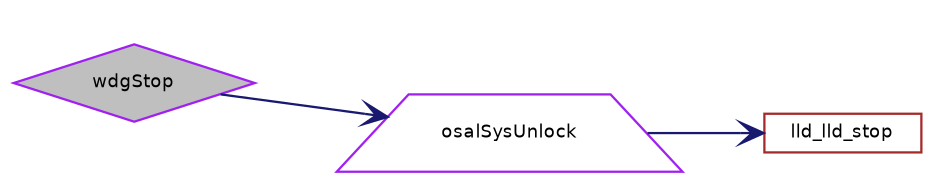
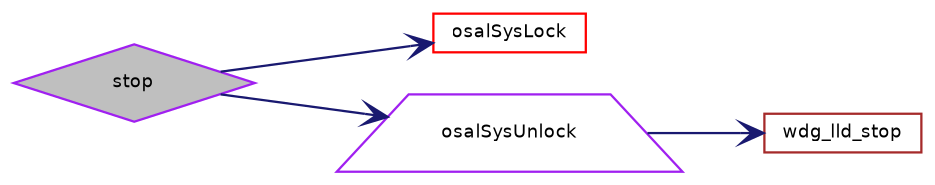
none -> (510, 33)
(134, 83) -> (134, 83)
(843, 133) -> (843, 133)
